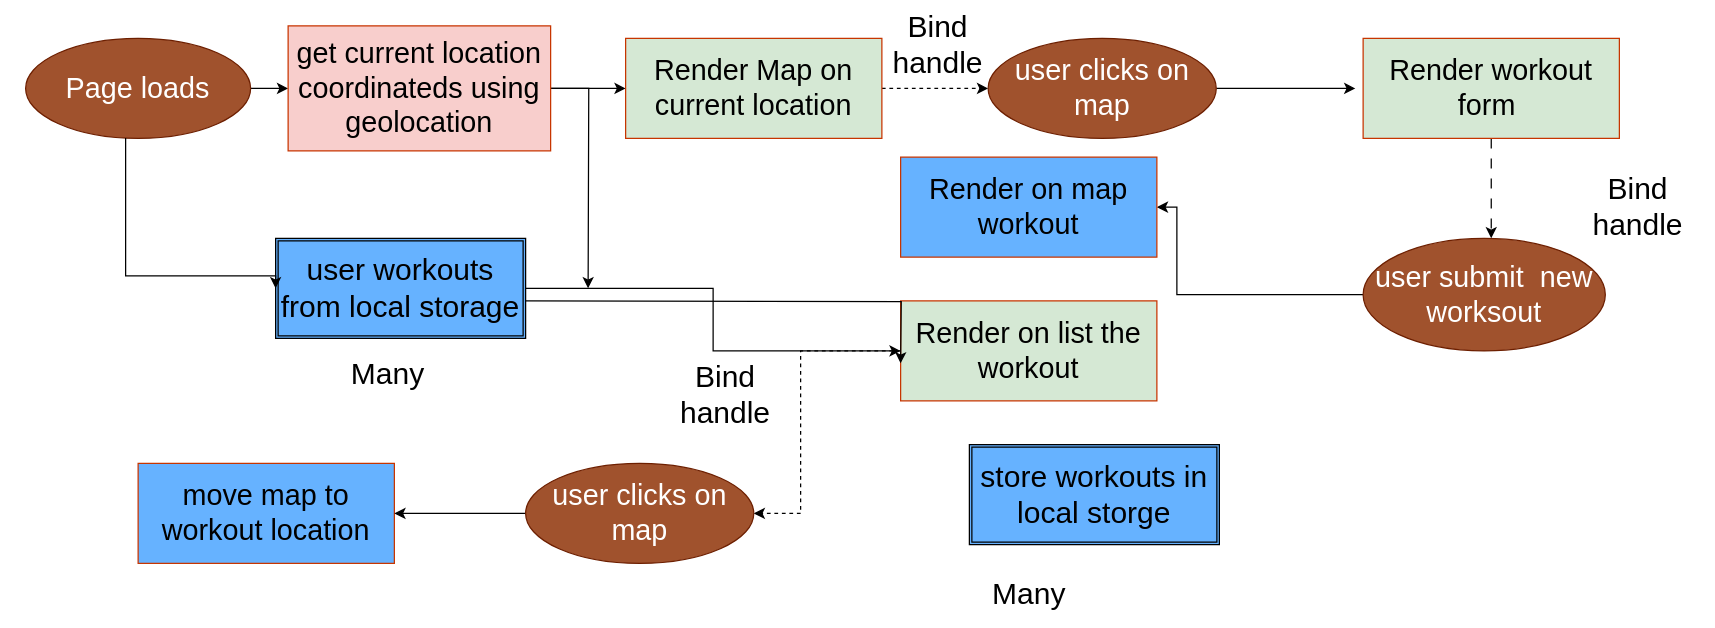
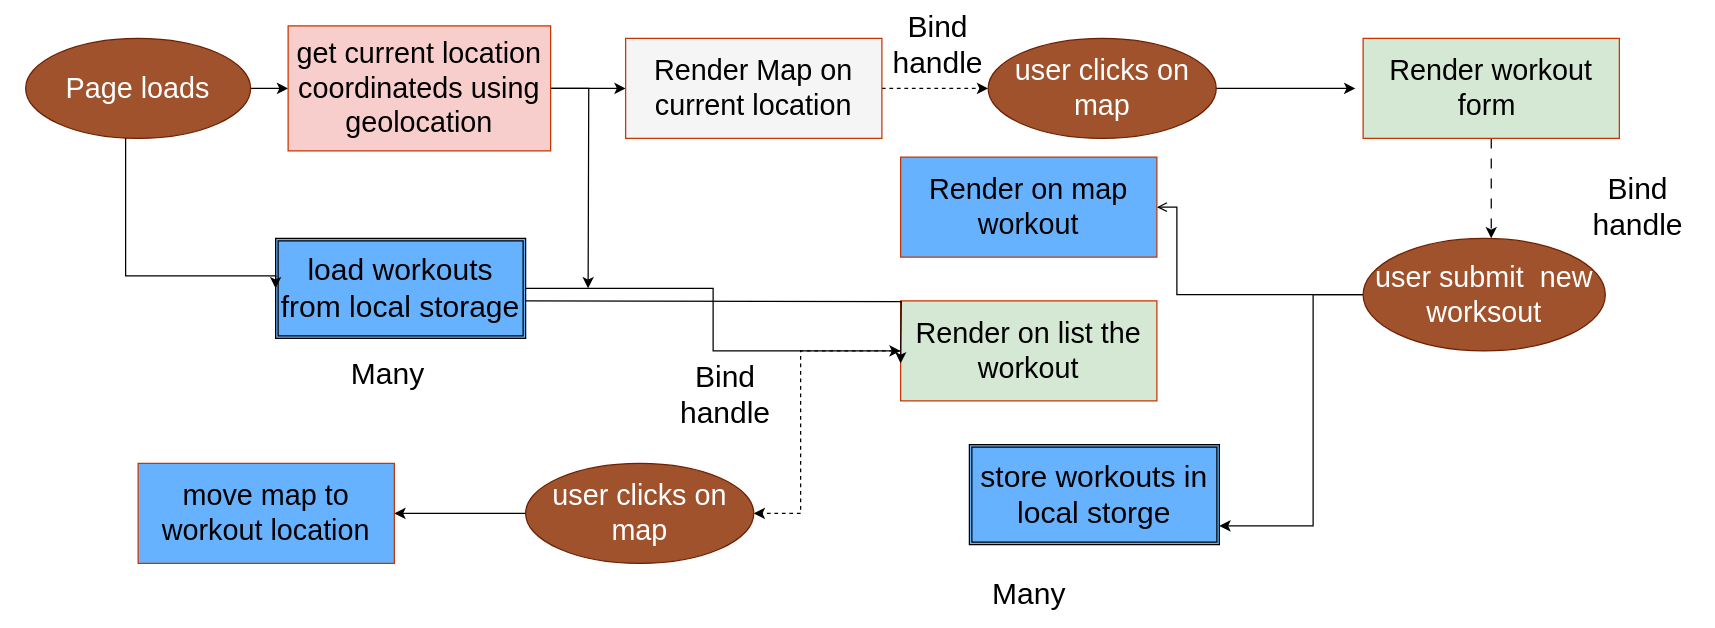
(754, 88) -> (754, 88)
(1167, 207) -> (1164, 207)
(401, 288) -> (401, 288)
none -> (1313, 454)
